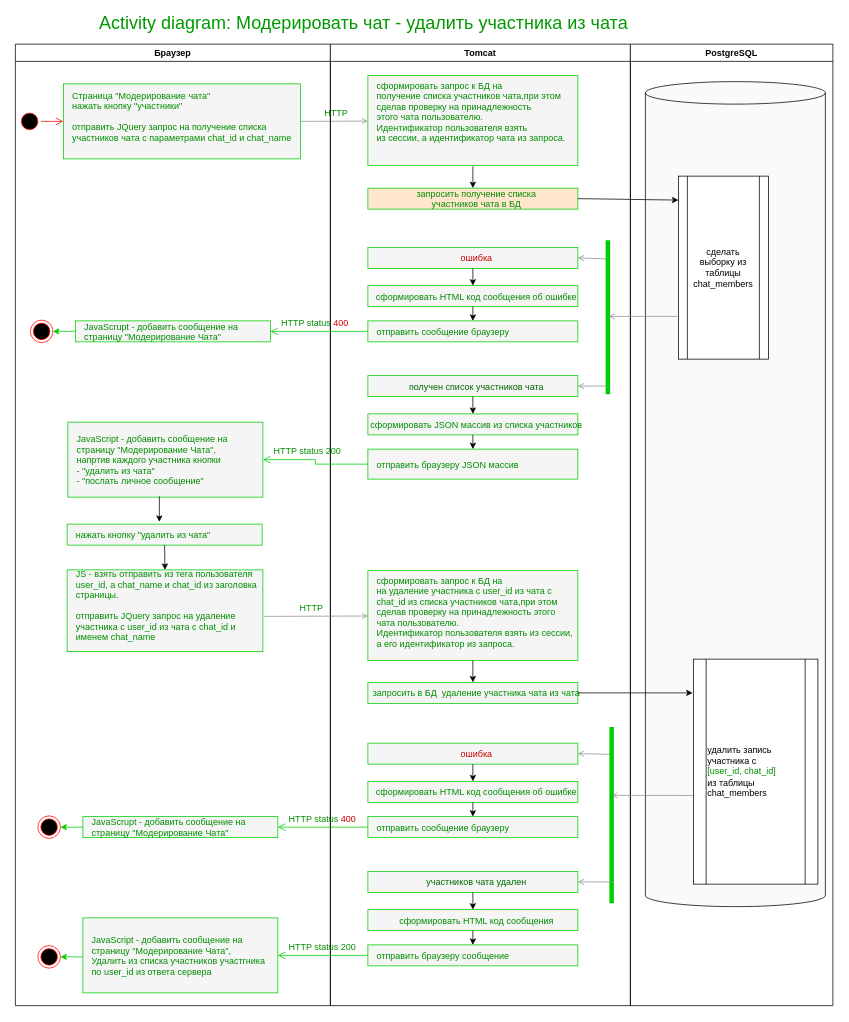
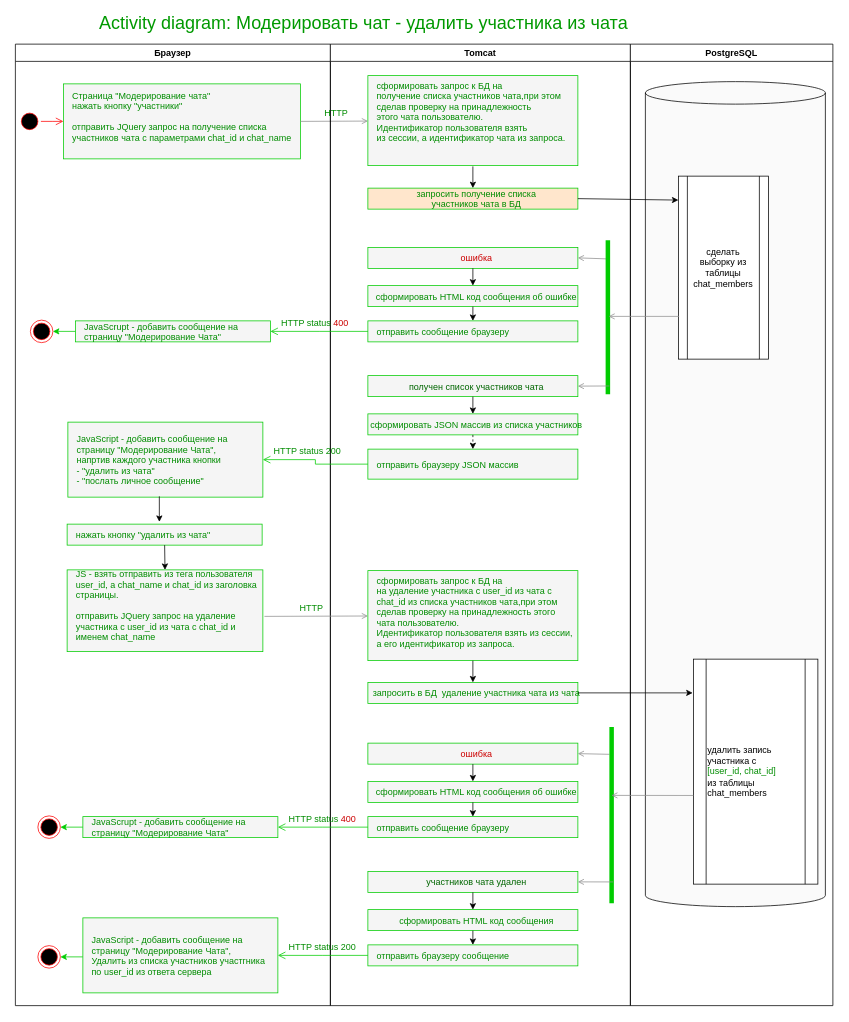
(473, 439) -> (473, 439)
